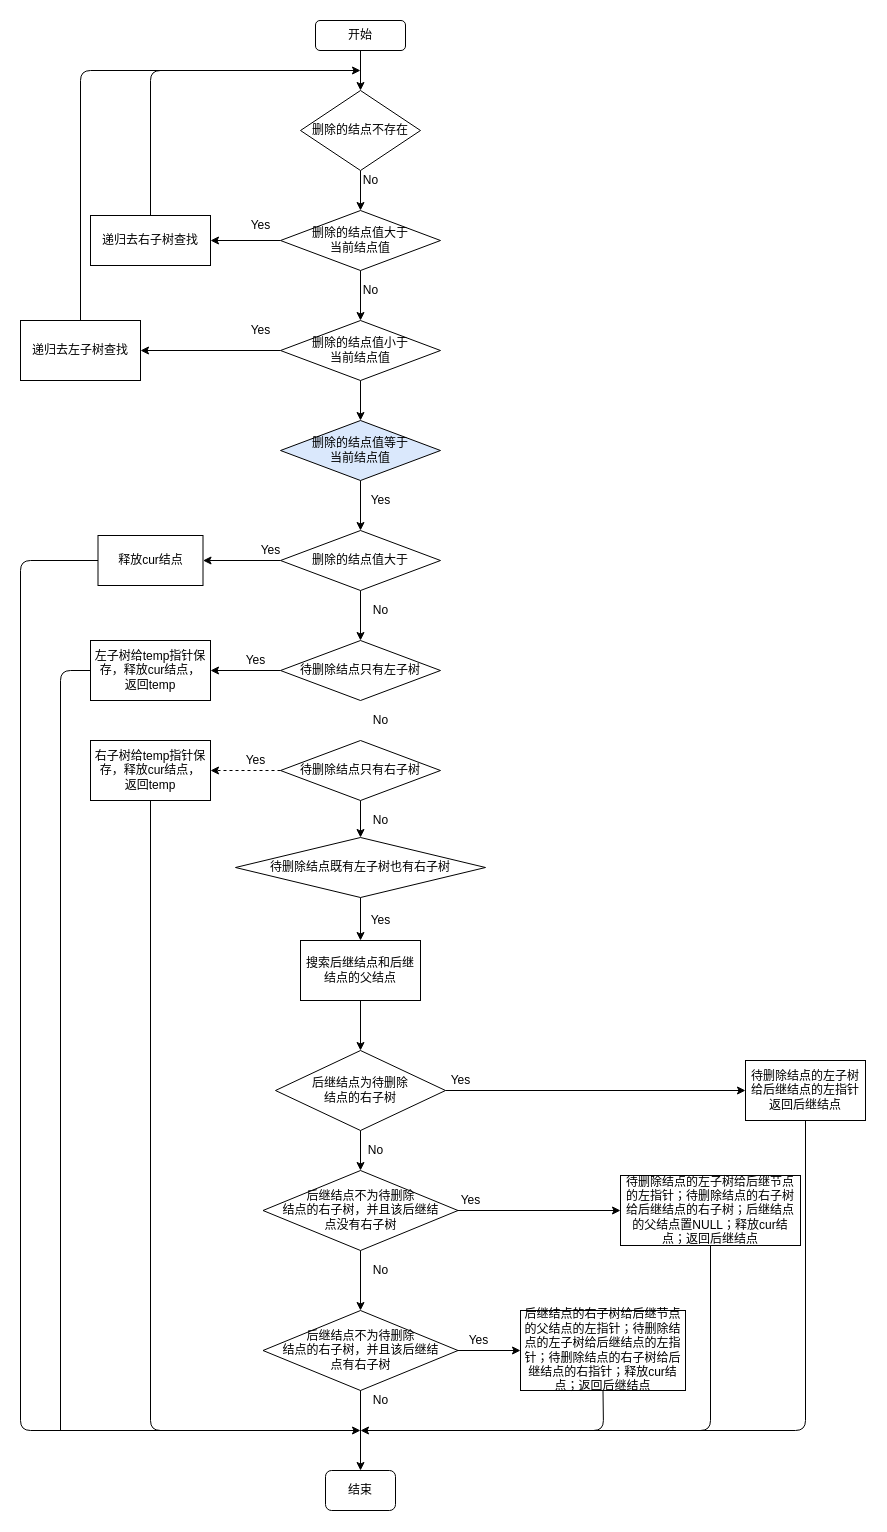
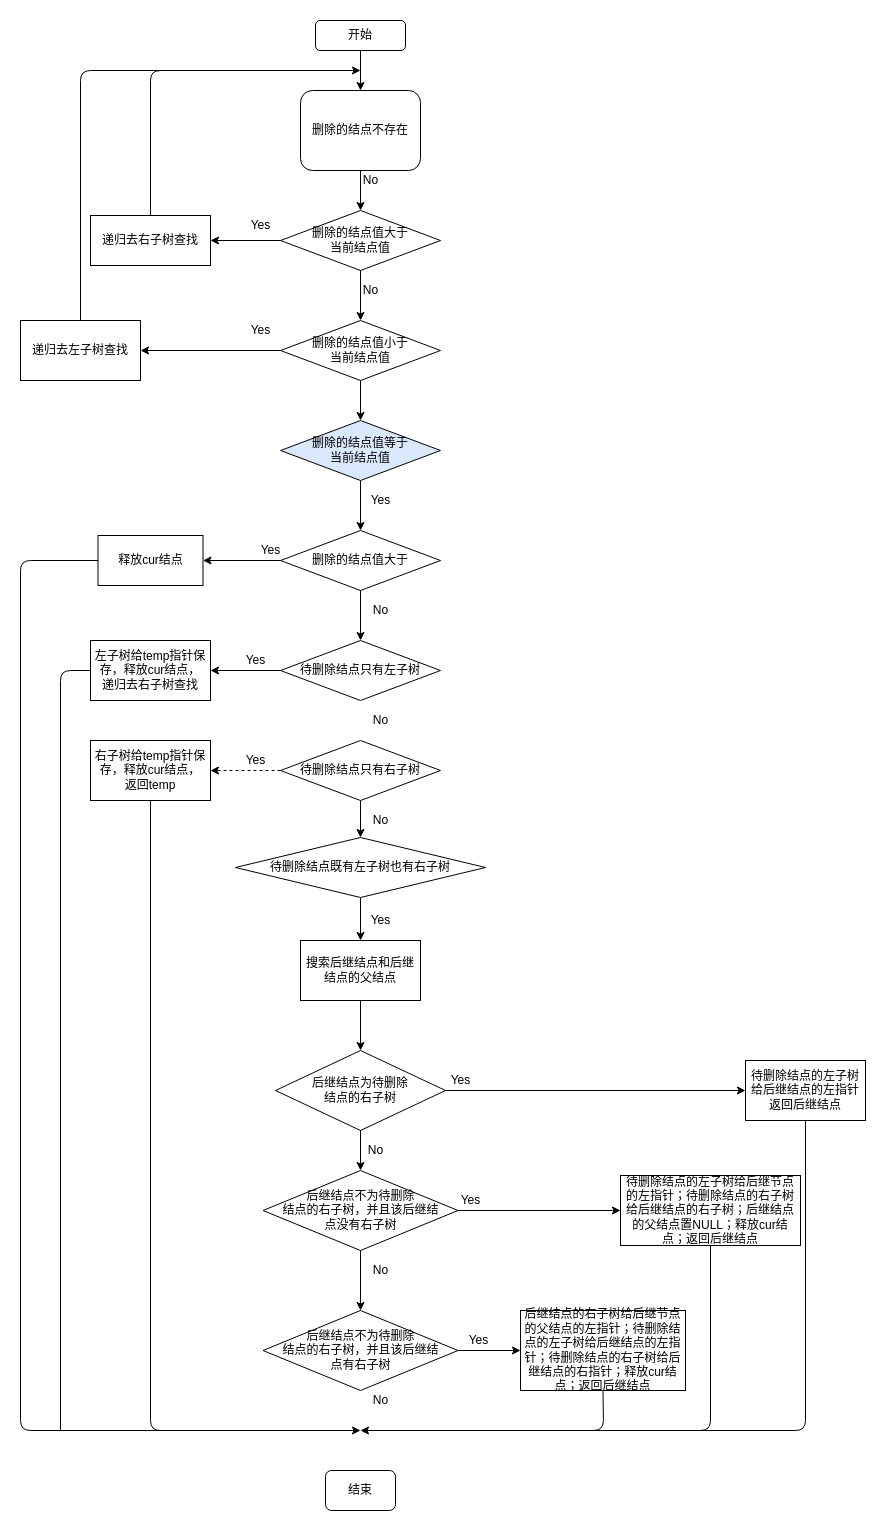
(361, 131) -> (361, 131)
(151, 671) -> (151, 671)
(361, 1427) -> none
